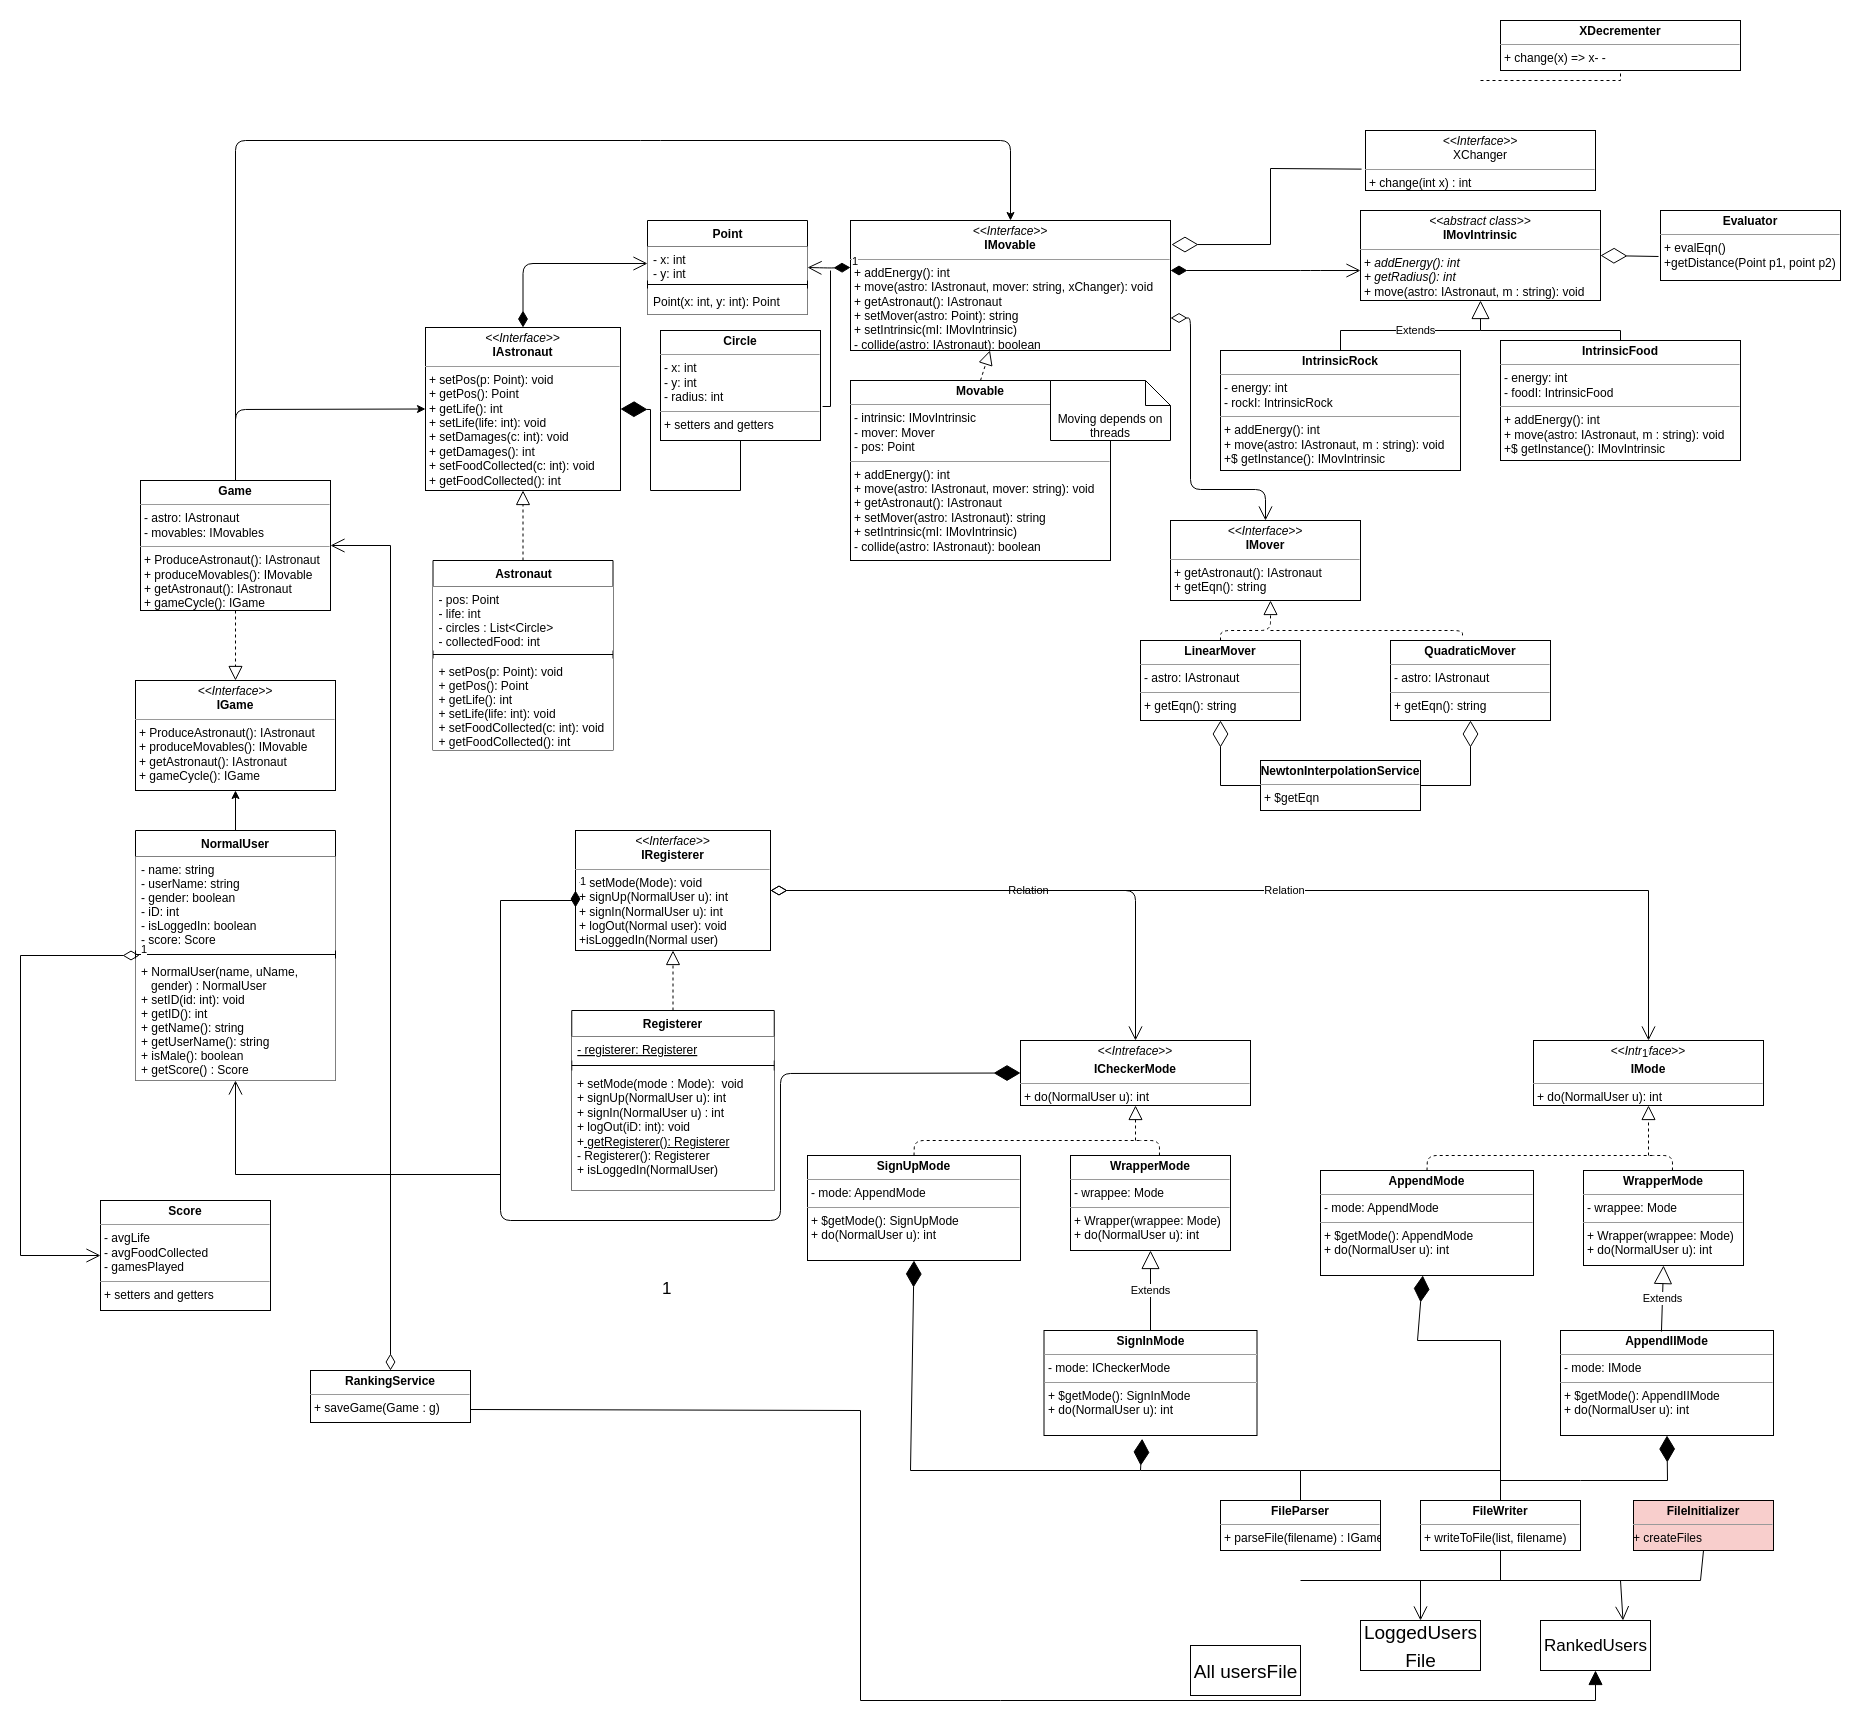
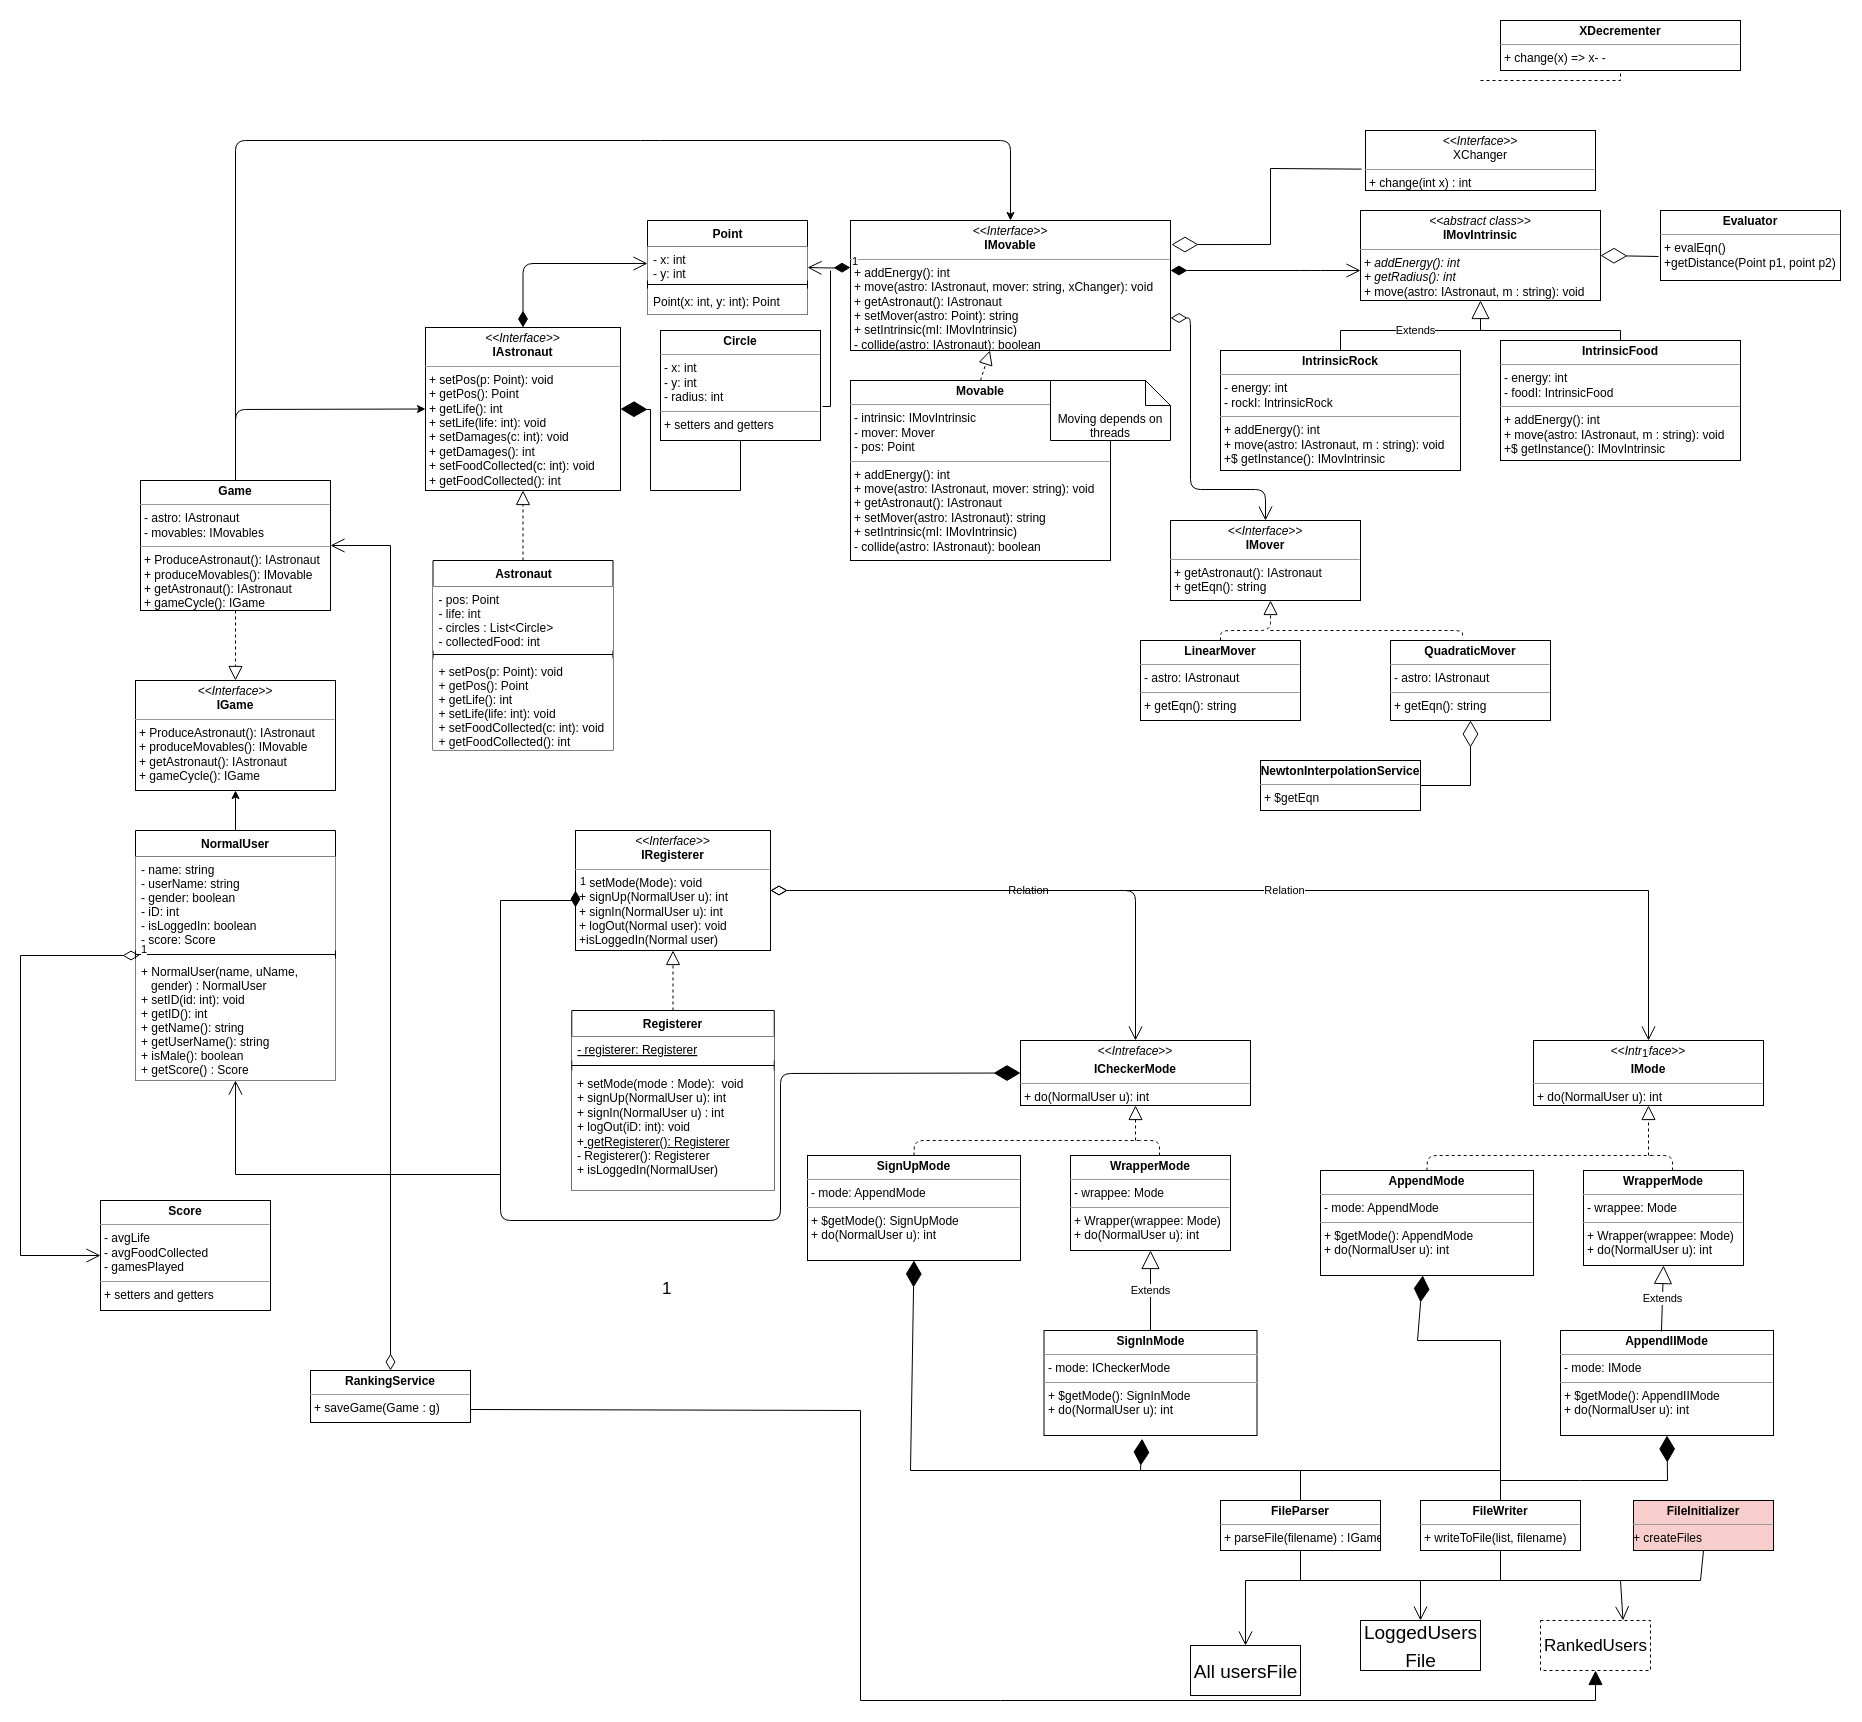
(1222, 786) -> none
none -> (1258, 1581)
(1596, 1646) -> (1596, 1646)
